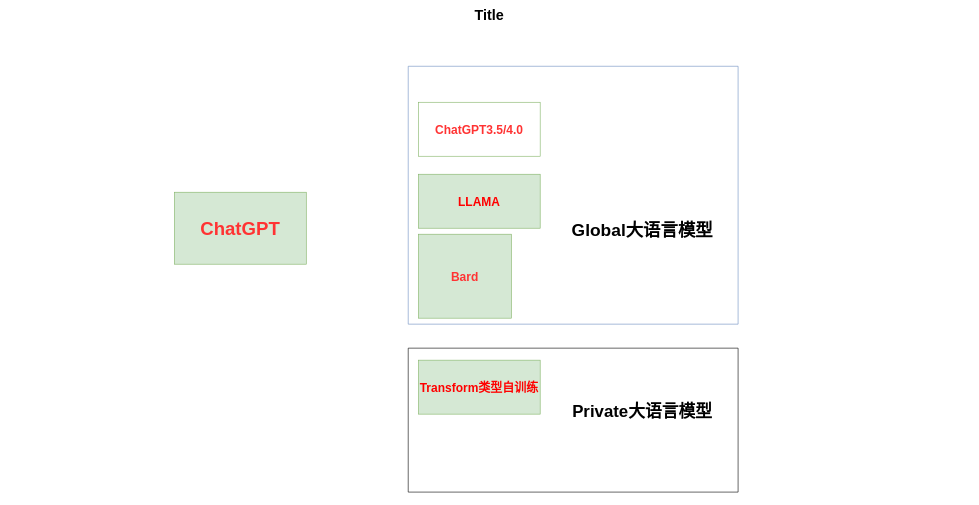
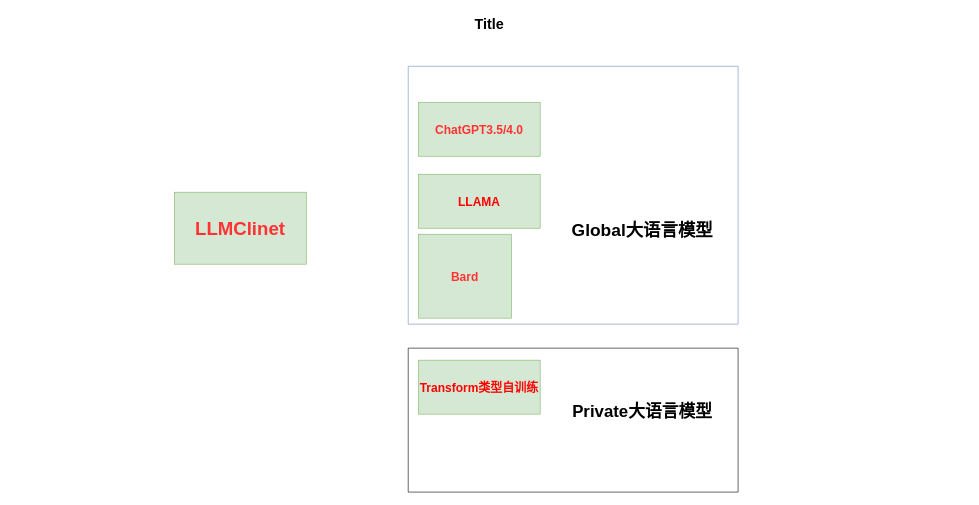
(489, 15) -> (489, 24)
(479, 129) -> (479, 129)
(240, 228) -> (240, 228)
